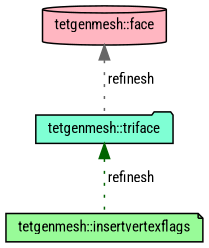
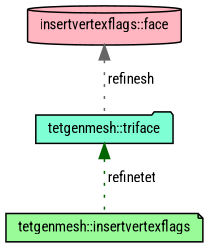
(104, 25) -> (104, 25)
(130, 178) -> (131, 178)
